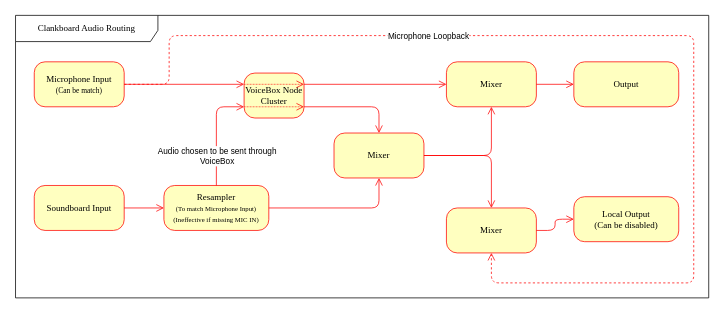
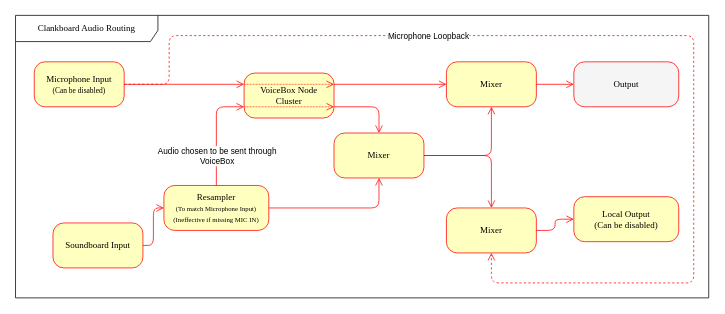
(79, 84) -> (79, 84)
(627, 84) -> (627, 84)
(274, 96) -> (289, 96)
(79, 208) -> (98, 246)
